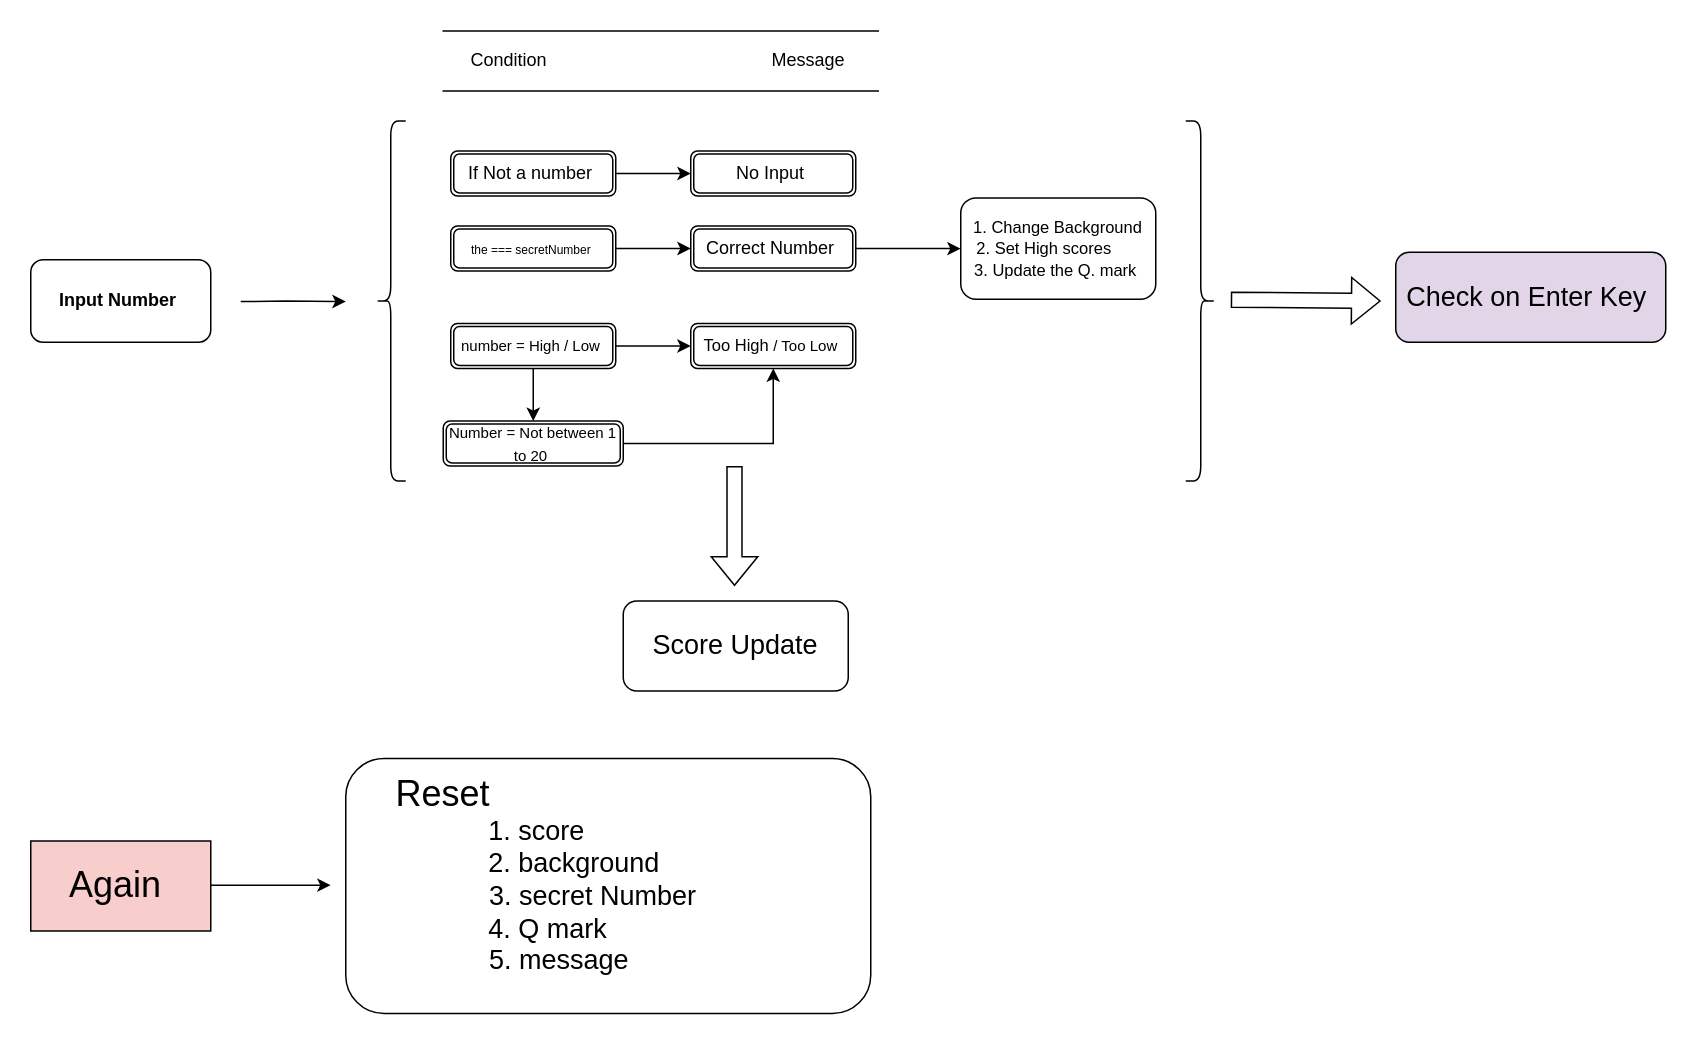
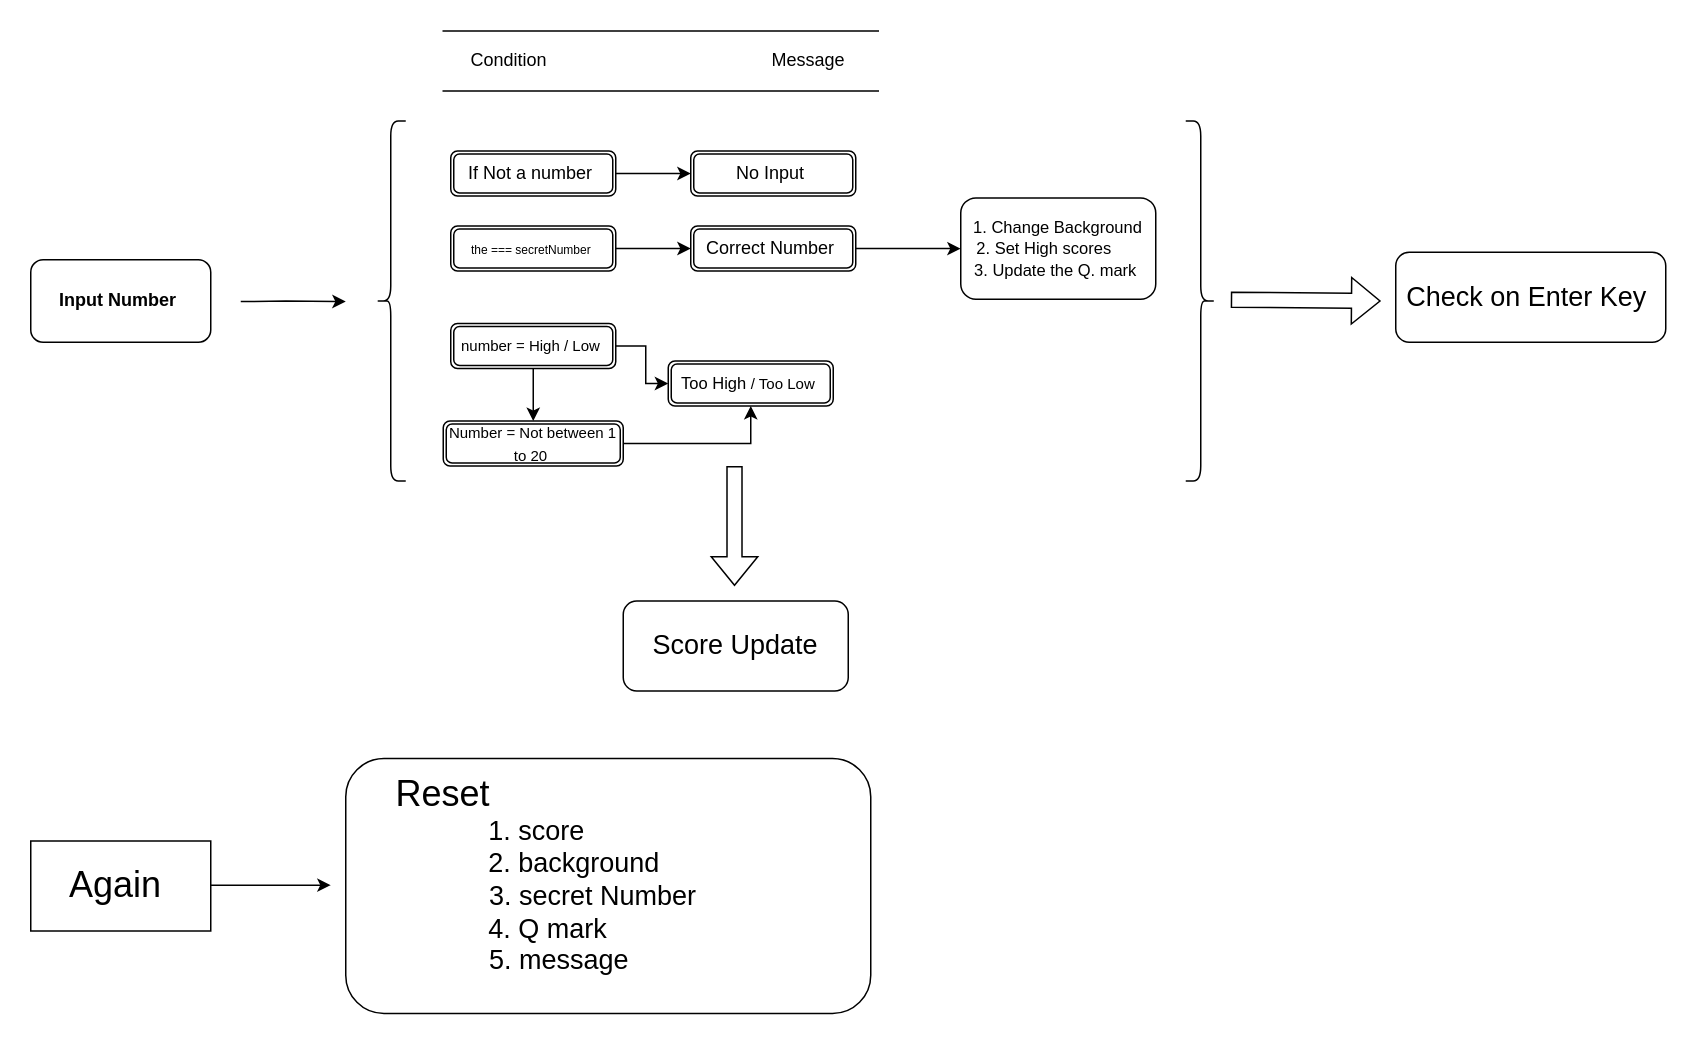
(1531, 297) -> (1531, 297)
(773, 346) -> (751, 383)
(121, 886) -> (121, 886)
